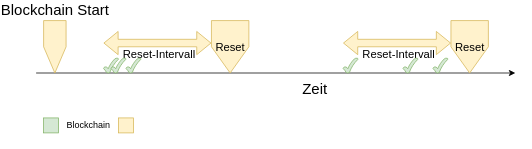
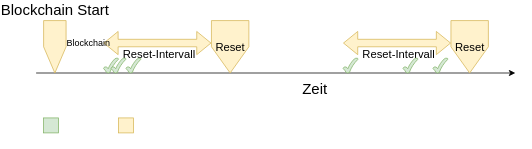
(88, 126) -> (88, 43)
